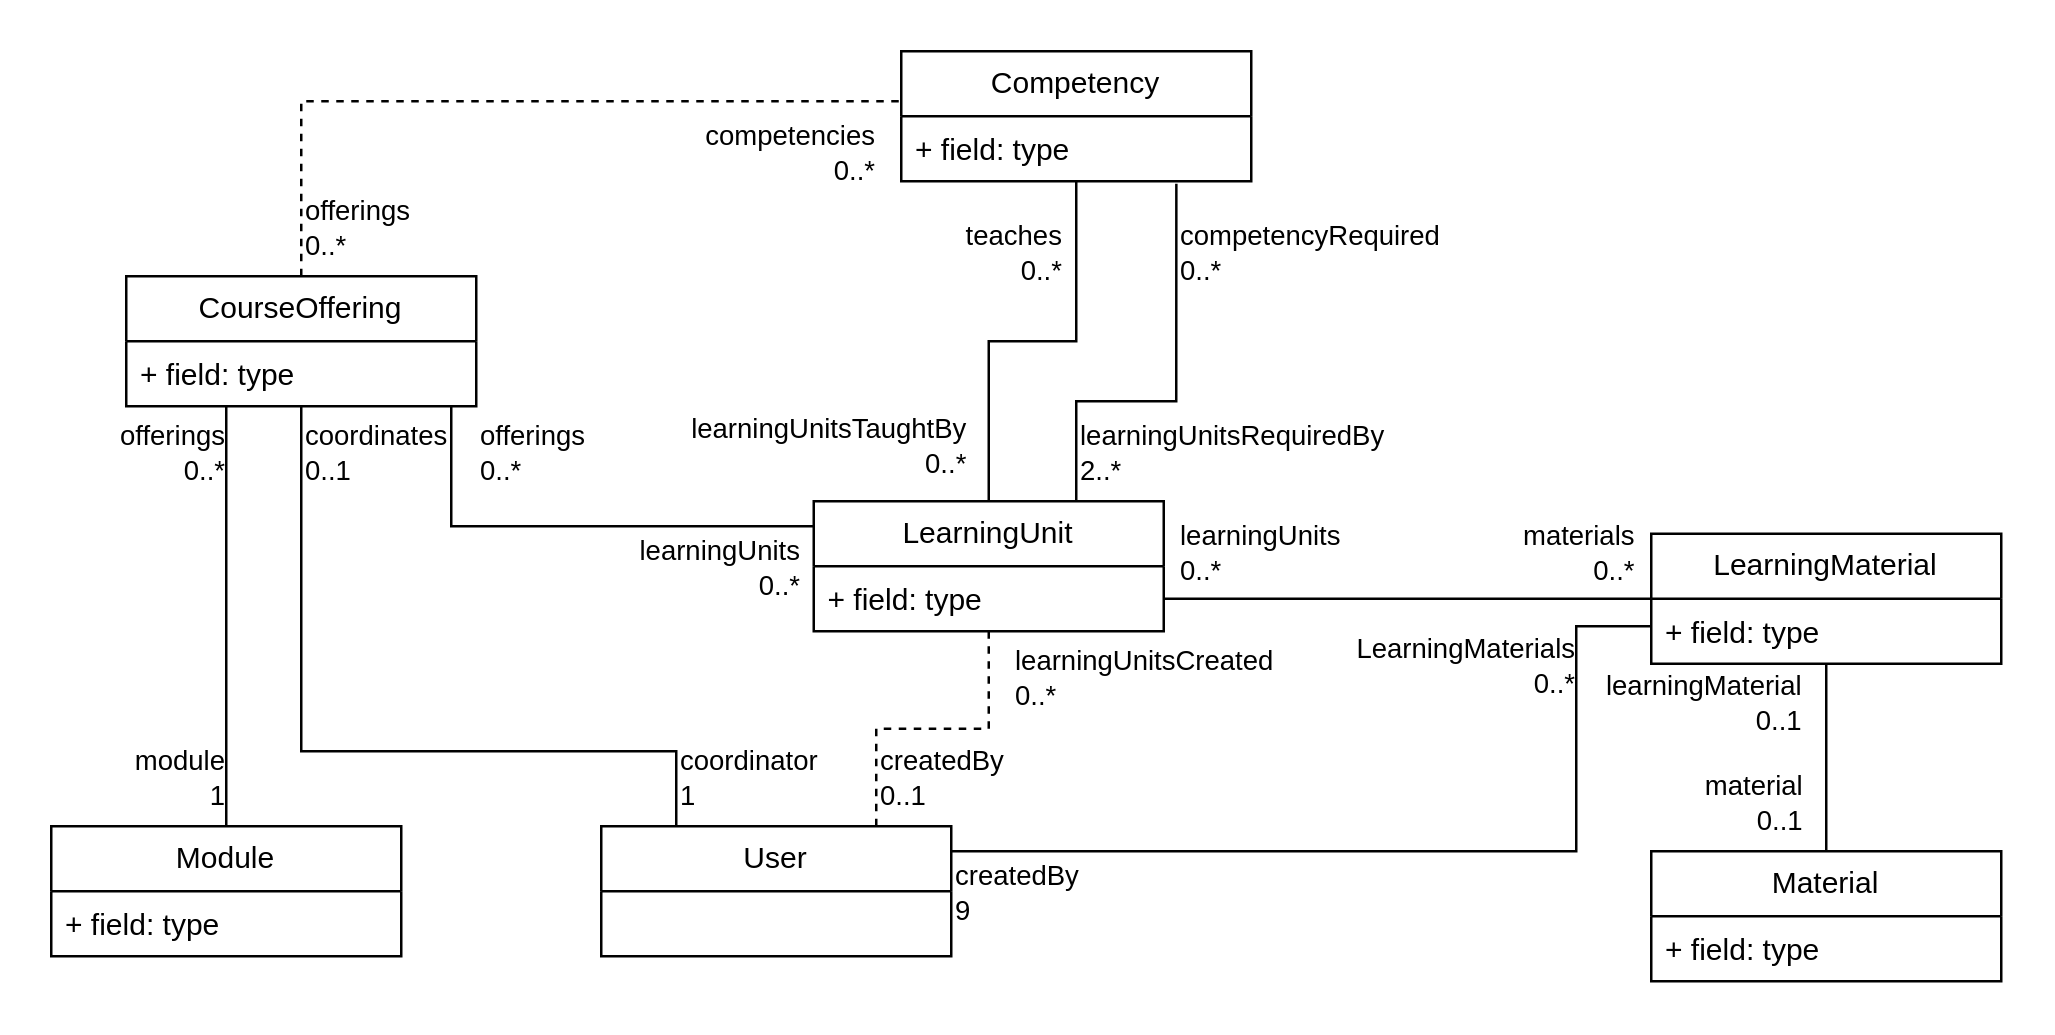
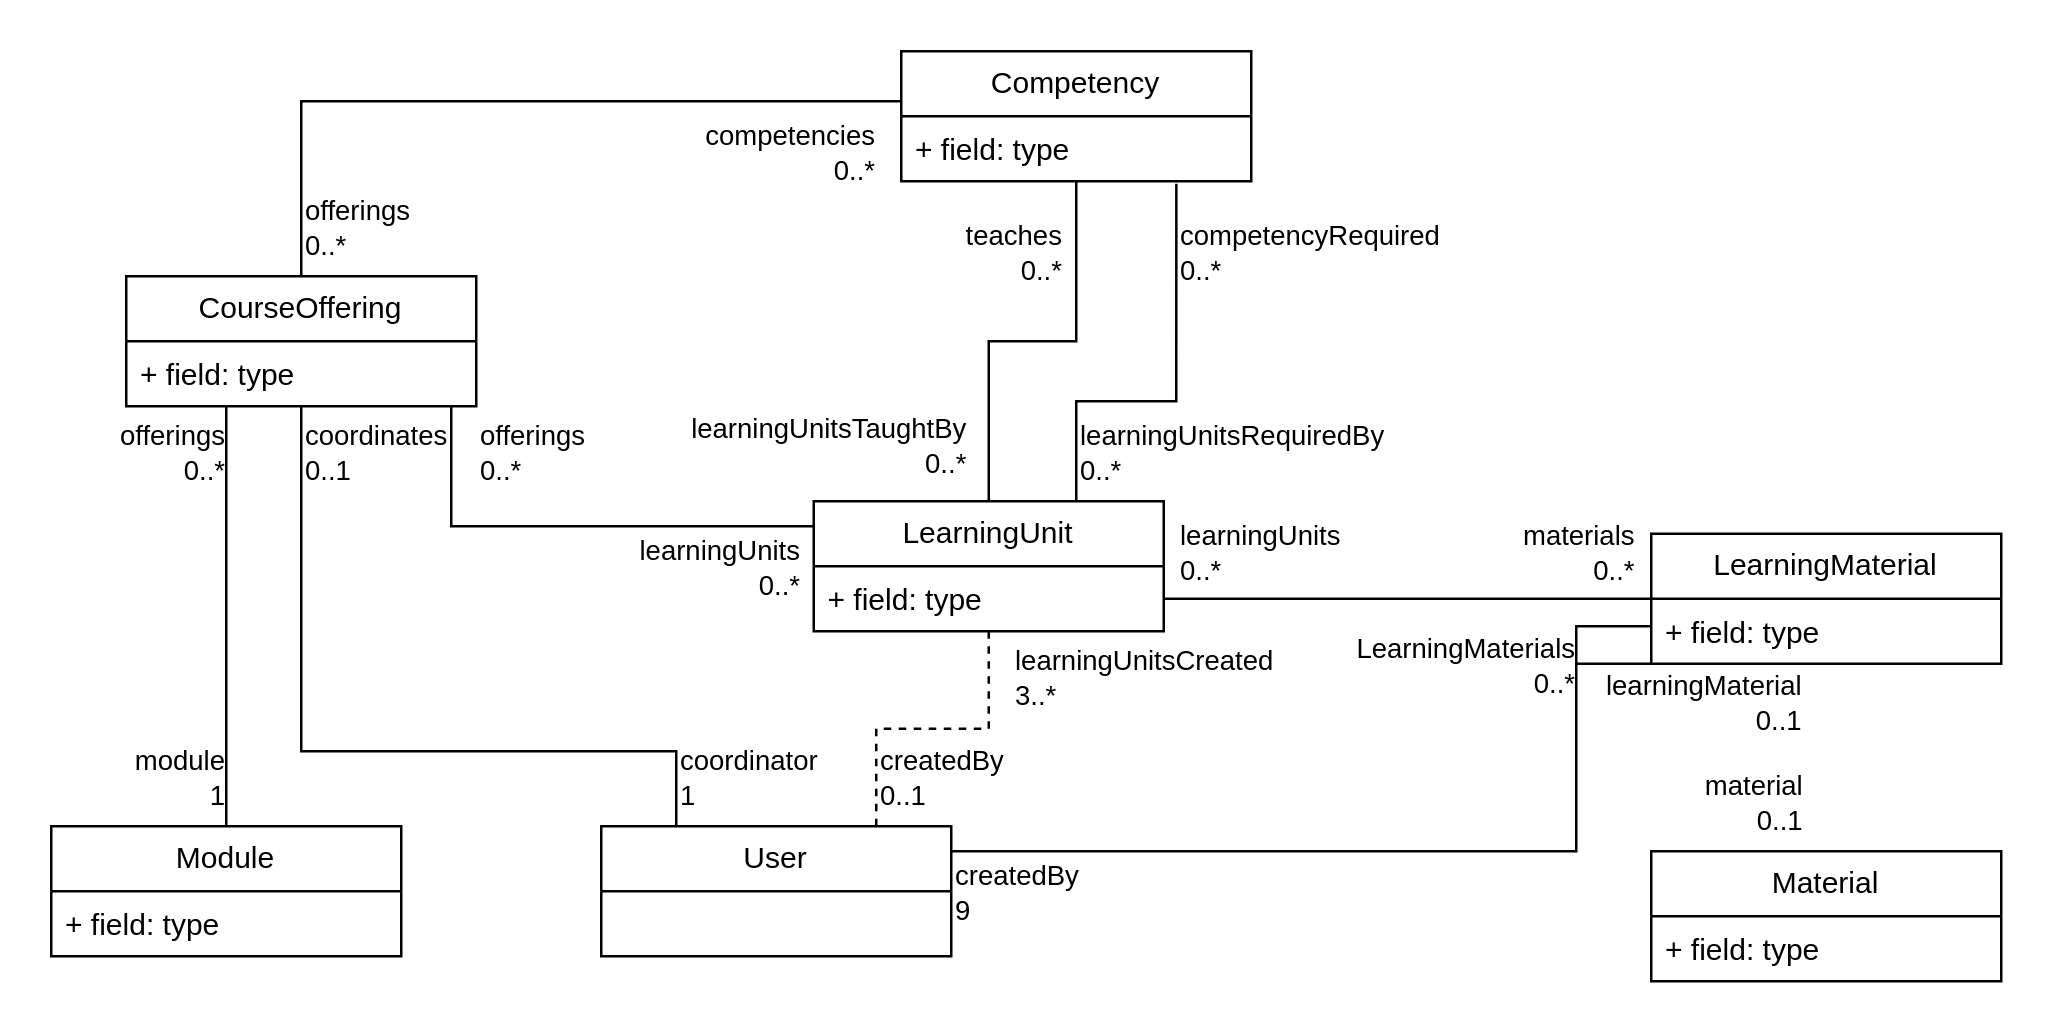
(512, 101) -> (512, 101)
(1244, 454) -> (1244, 454)
(1160, 679) -> (1160, 679)
(1826, 755) -> (1616, 664)
